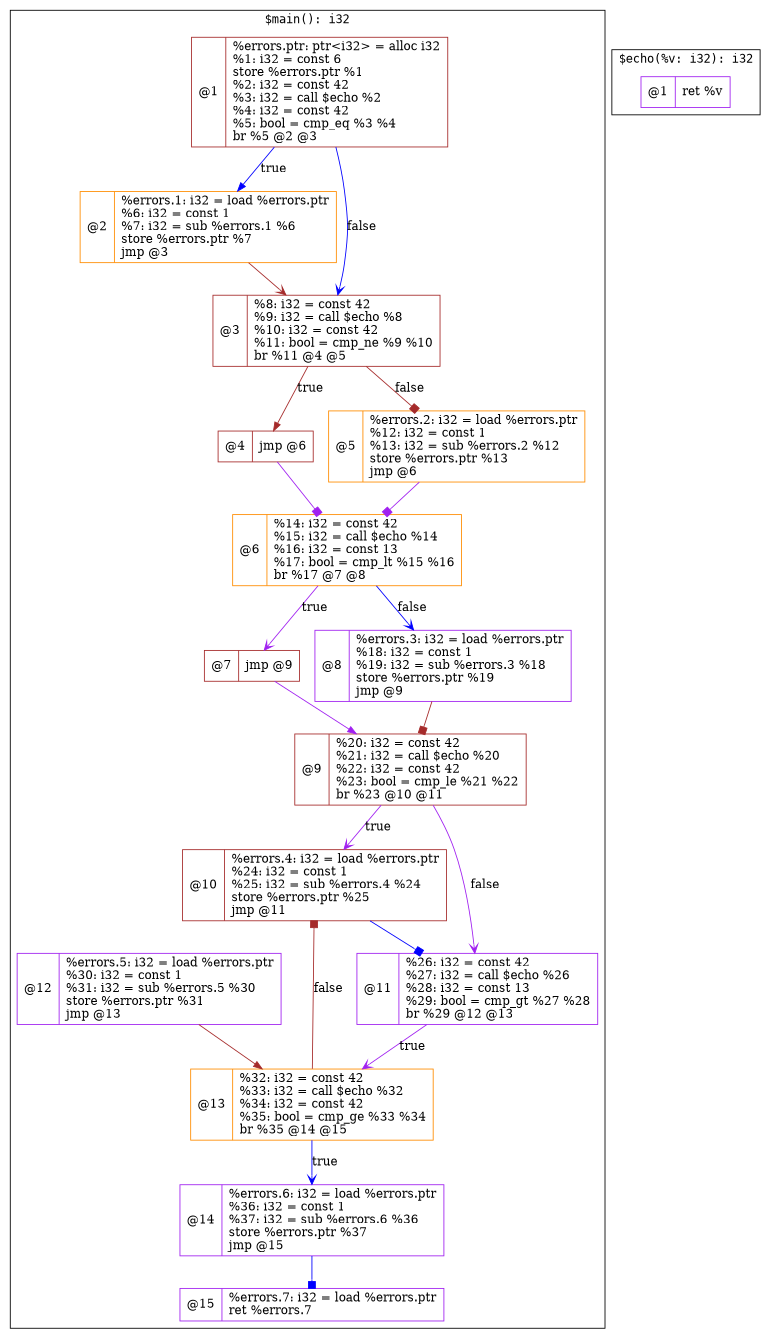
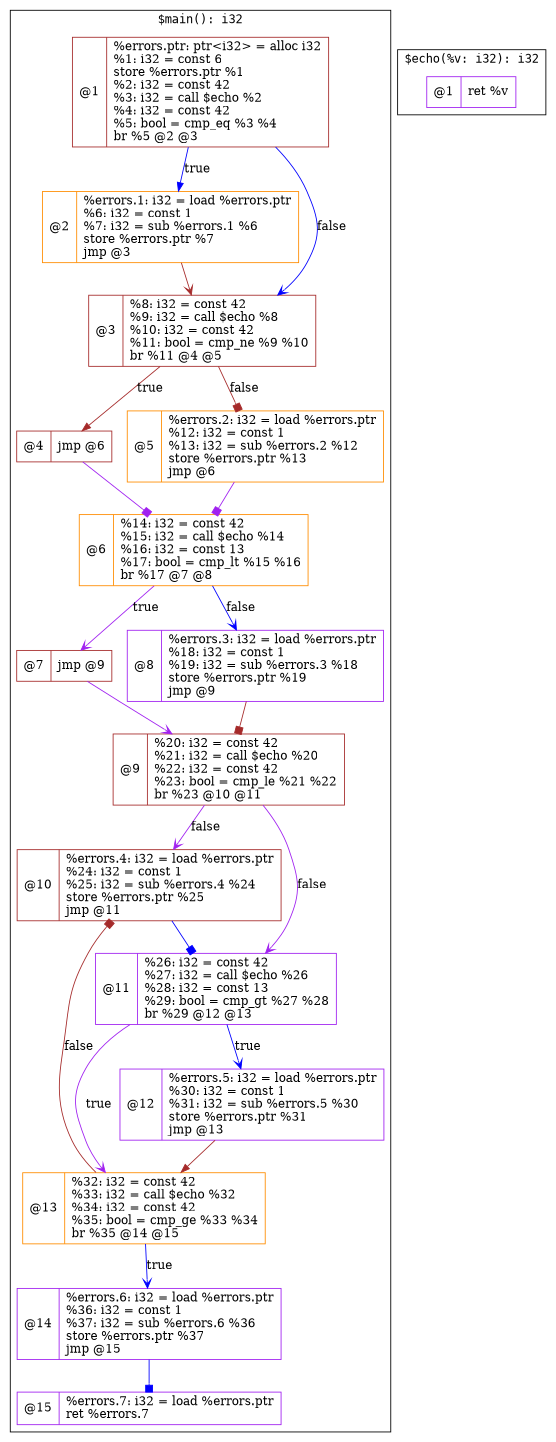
(312, 705) -> (126, 705)
(378, 827) -> (206, 827)
none -> (233, 1042)
